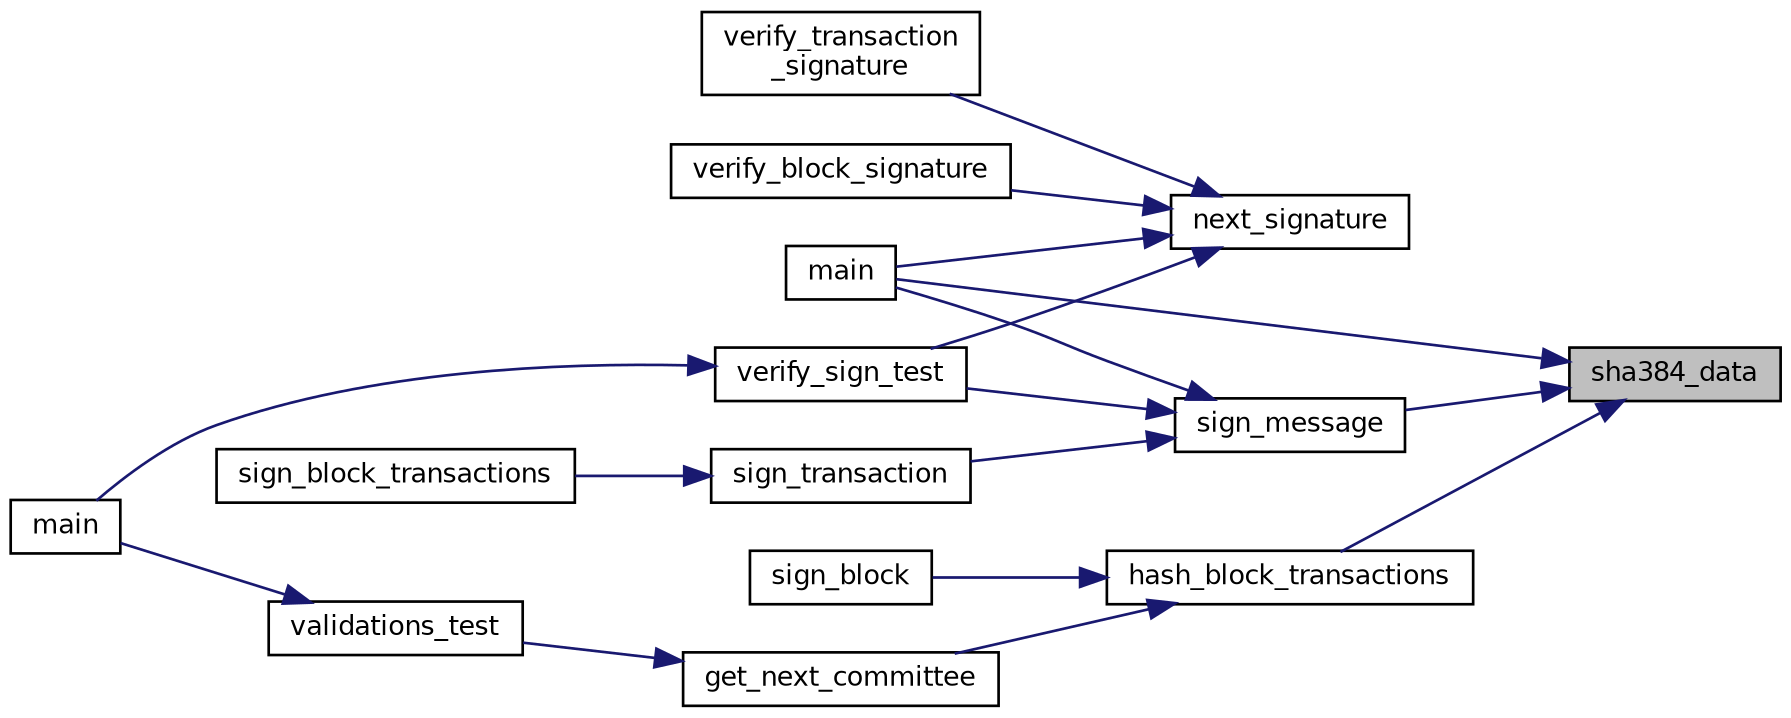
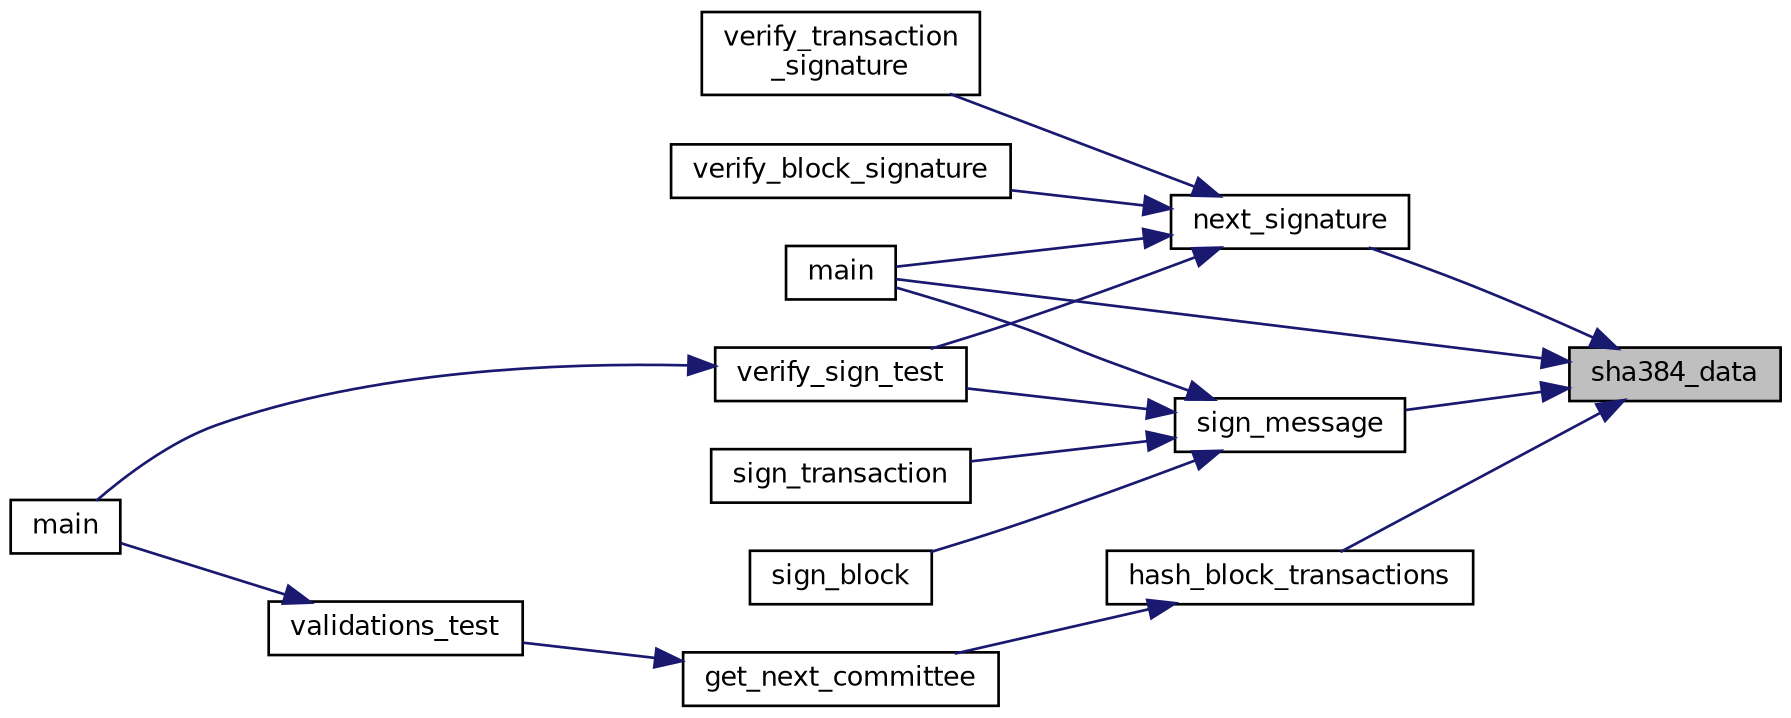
none -> (1482, 290)
(396, 476) -> none
(1006, 578) -> (1063, 509)
